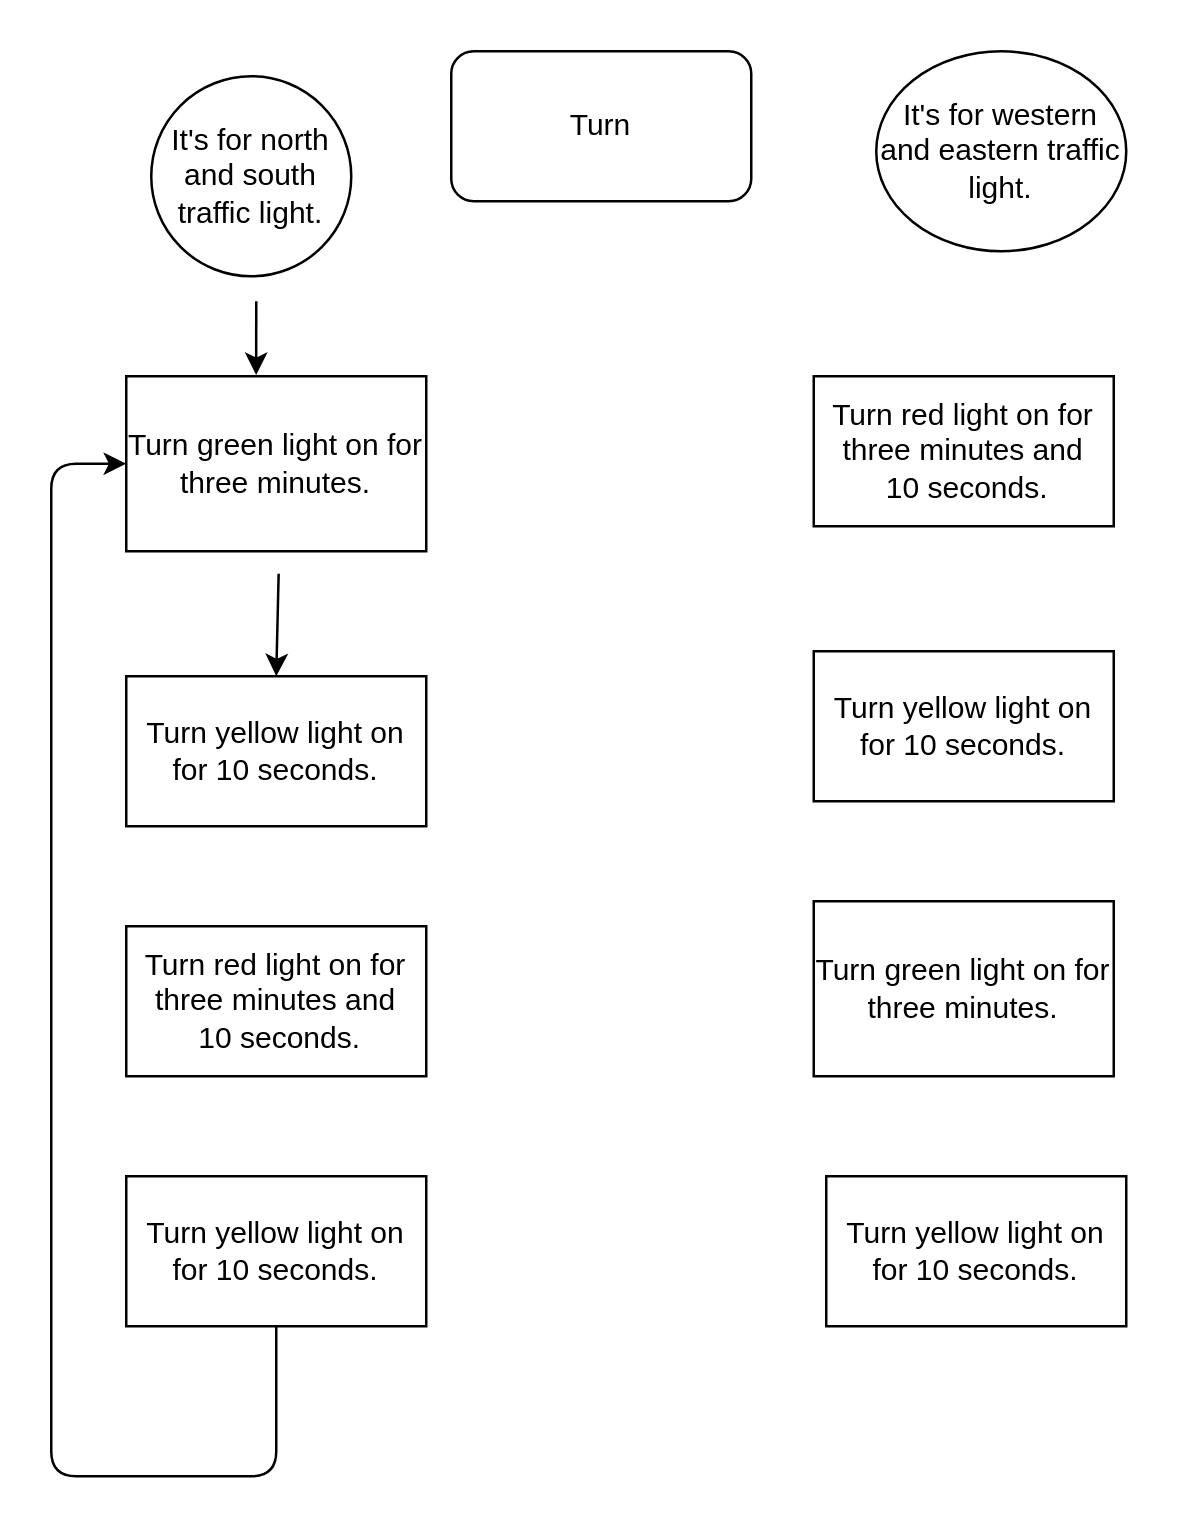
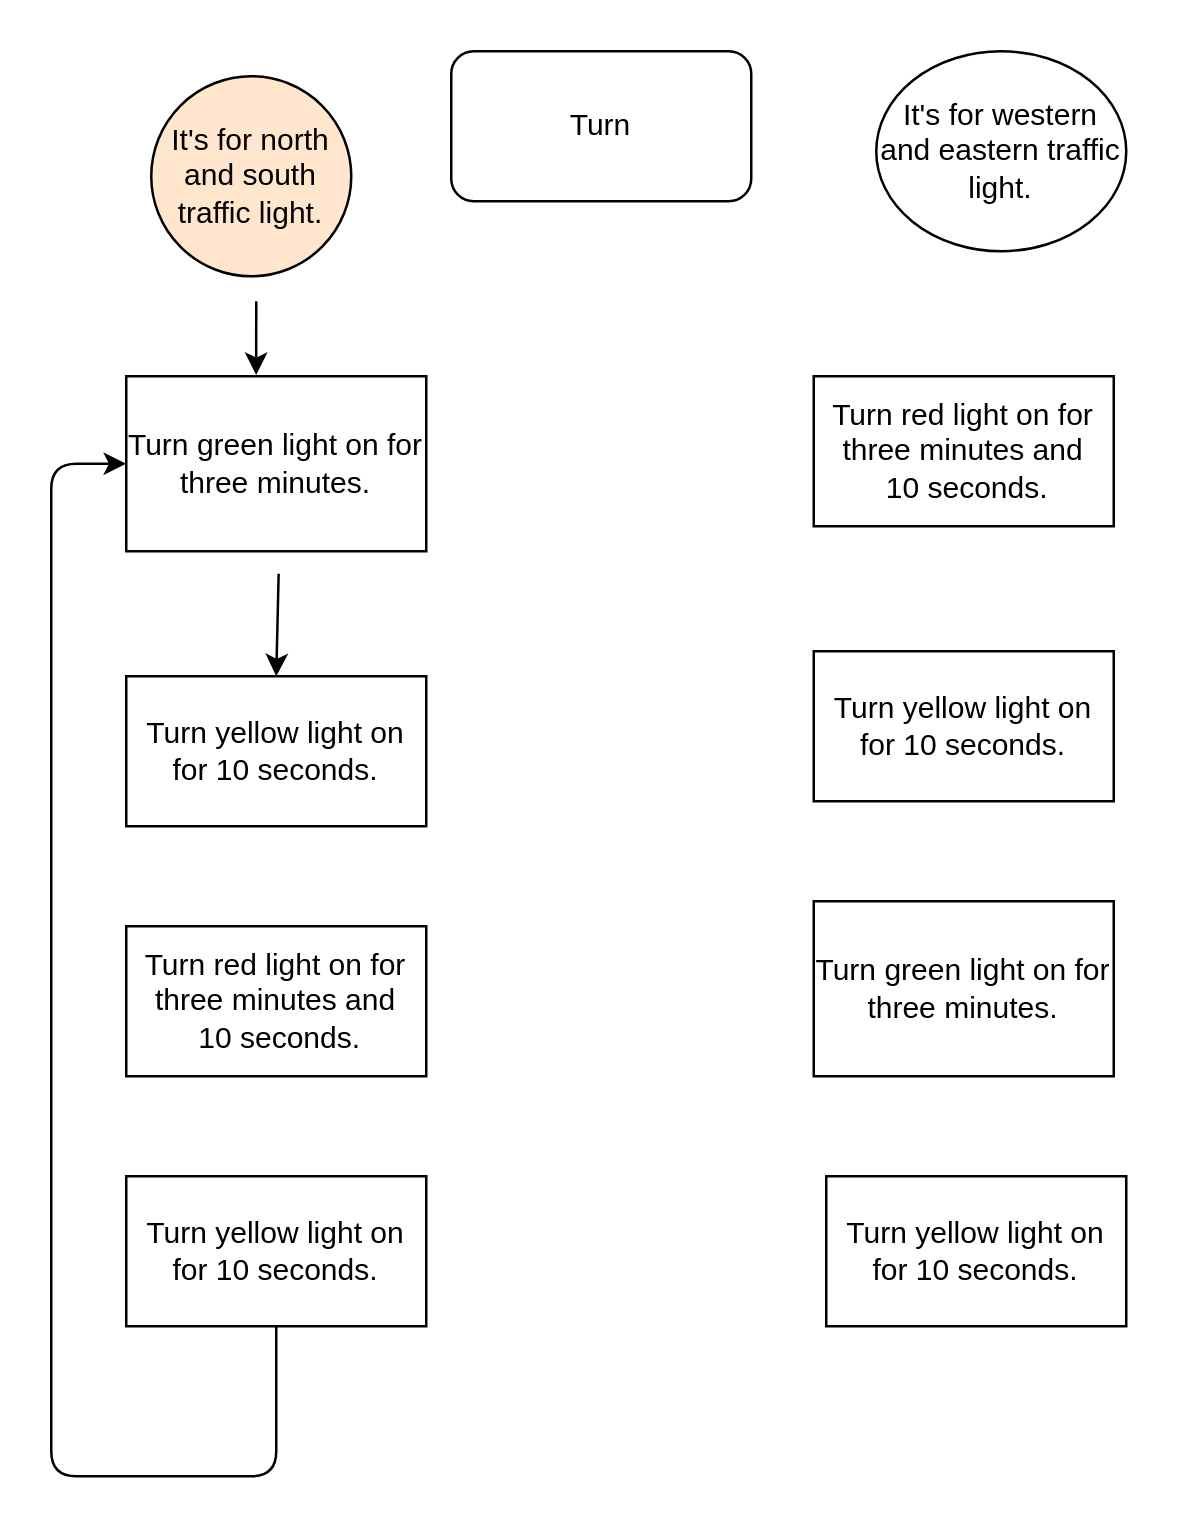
(251, 176) -> (251, 176)
